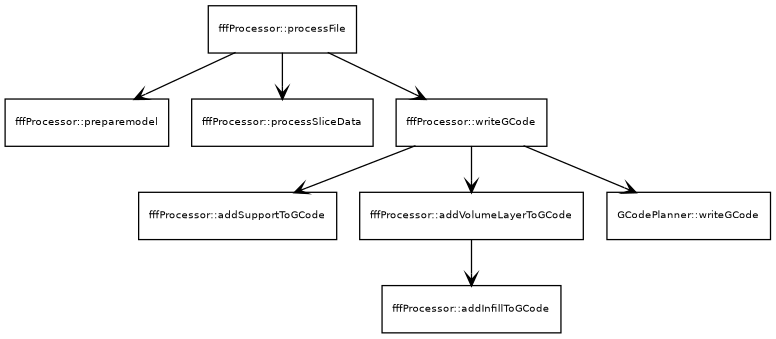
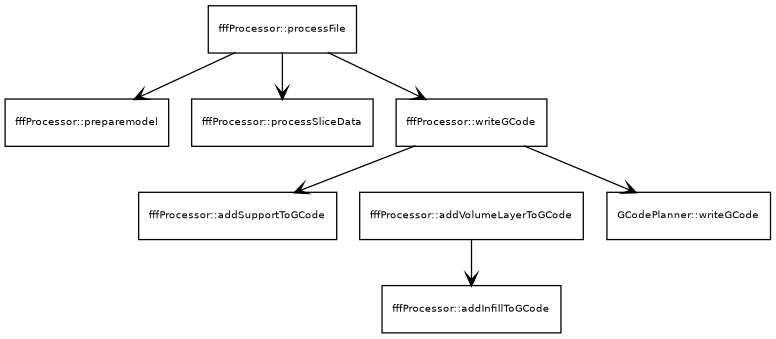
(471, 163) -> none
